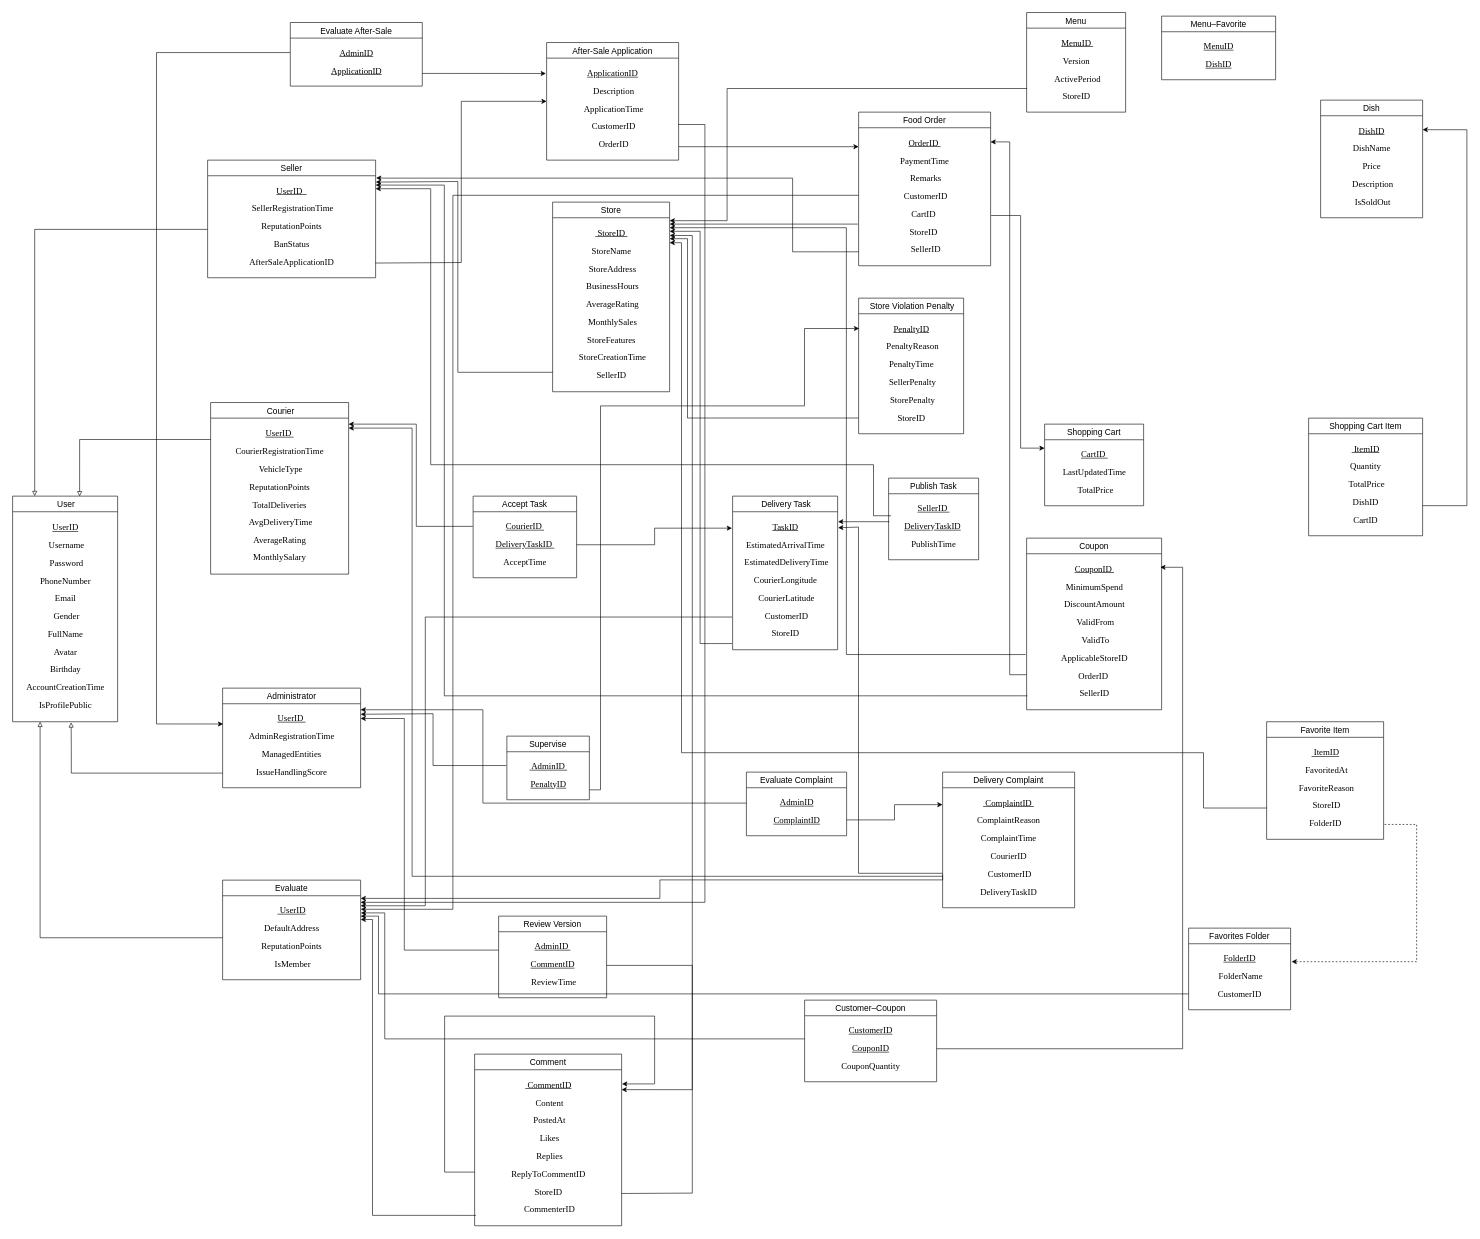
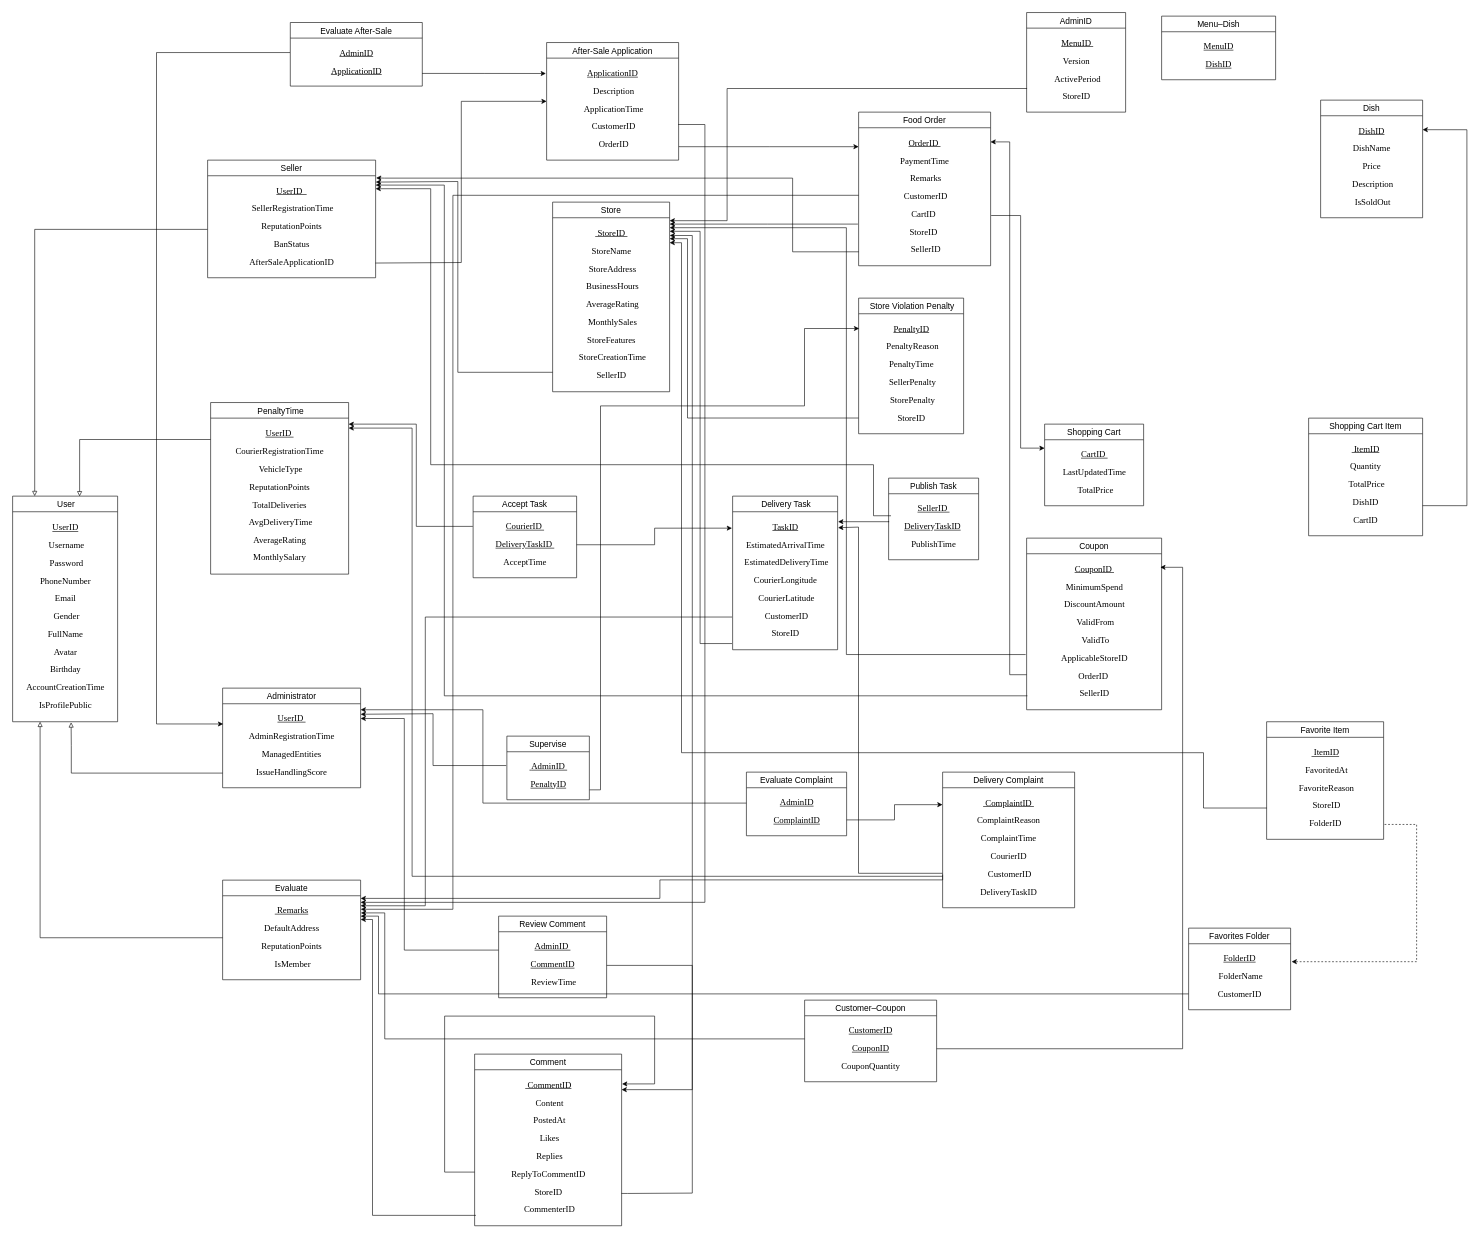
(1076, 21) -> (1076, 21)
(1218, 24) -> (1218, 24)
(279, 411) -> (279, 411)
(552, 924) -> (552, 924)
(292, 938) -> (292, 938)
